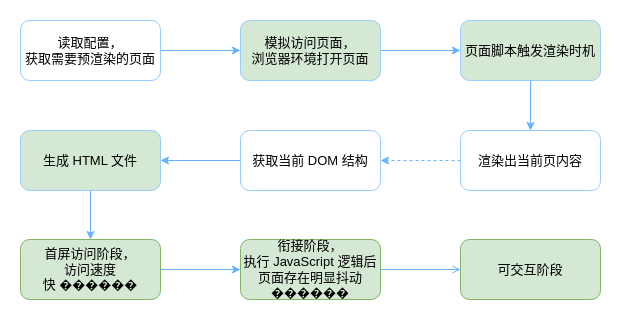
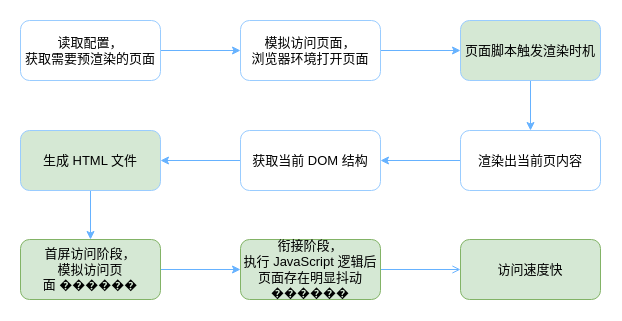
(311, 51) -> (311, 51)
(423, 161) -> (423, 161)
(91, 270) -> (91, 270)
(531, 270) -> (531, 270)
